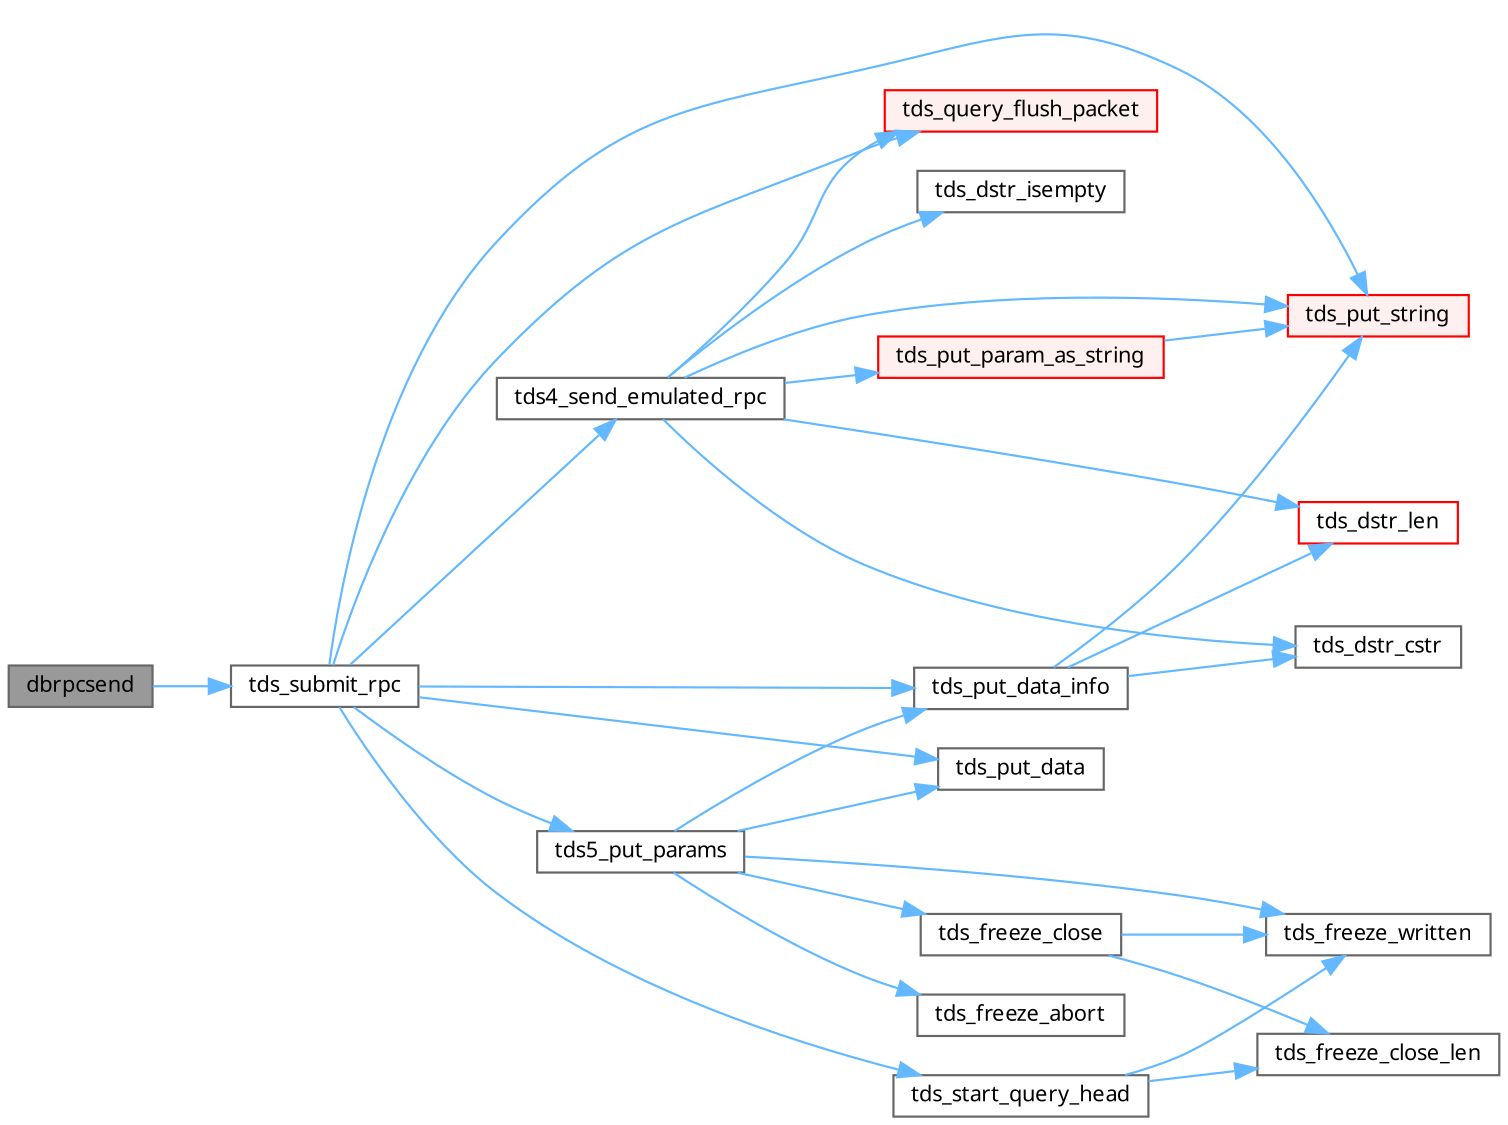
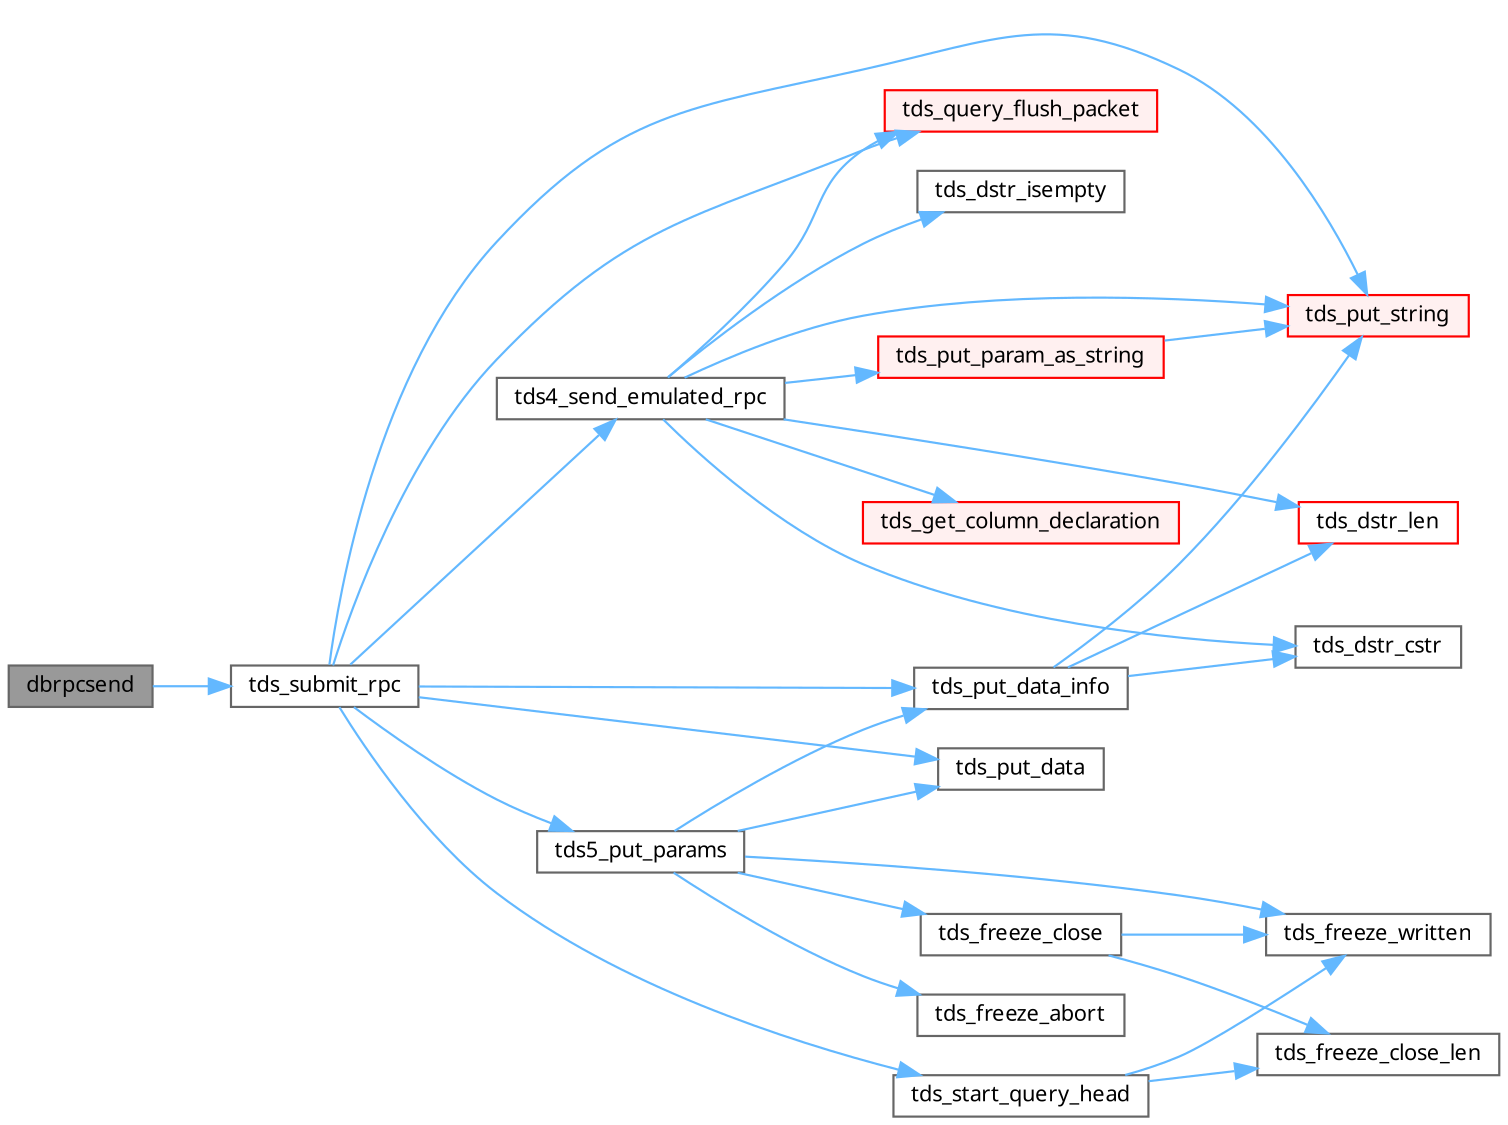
none -> (1021, 523)
